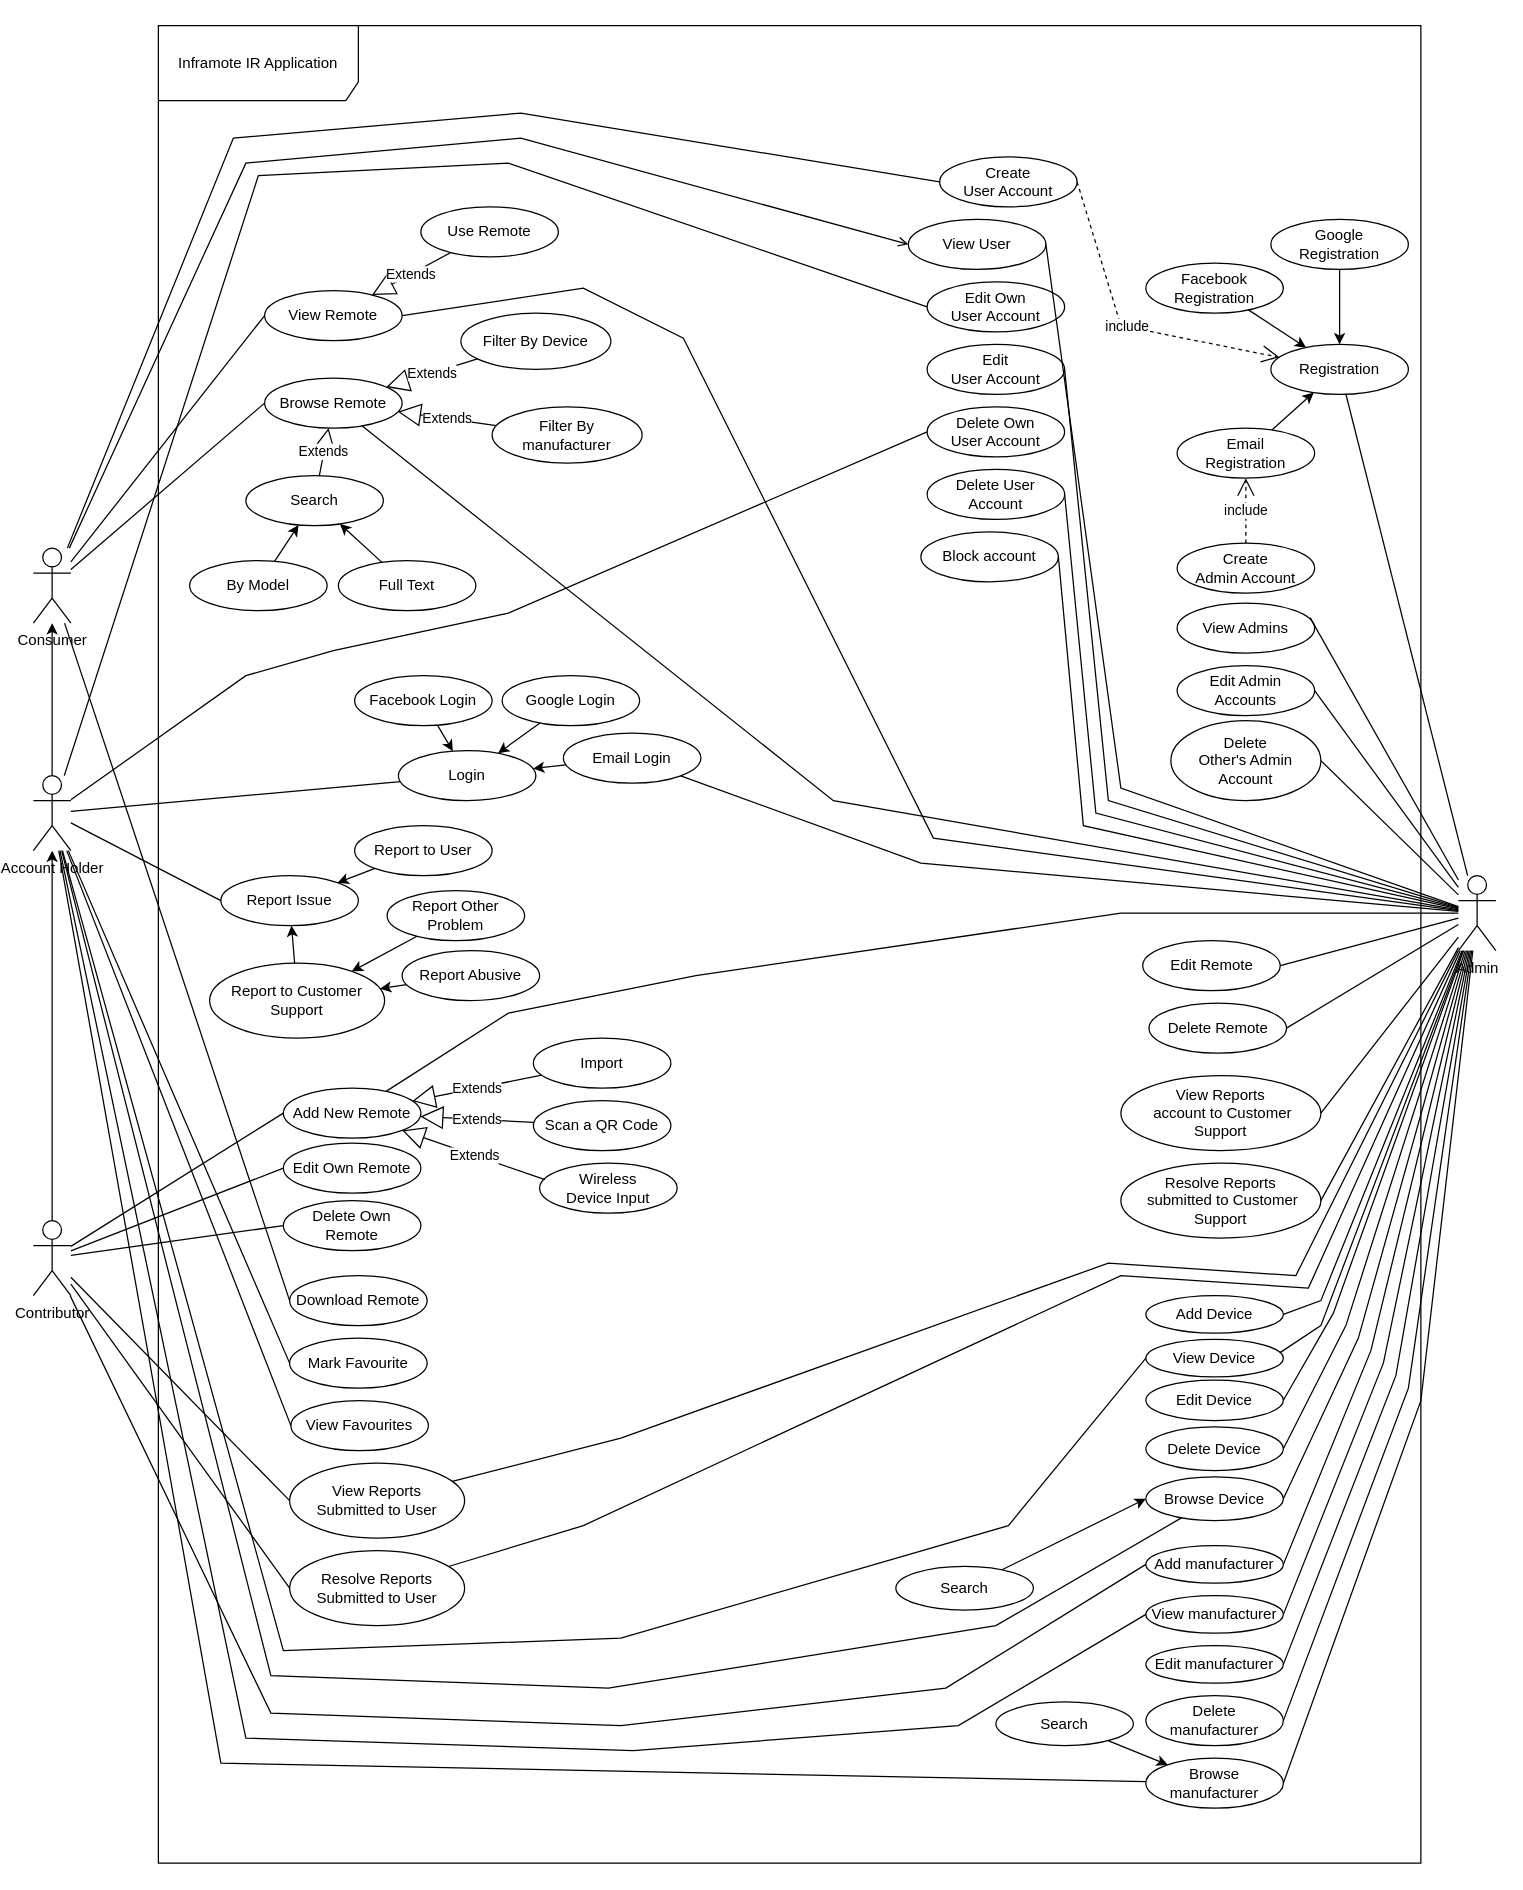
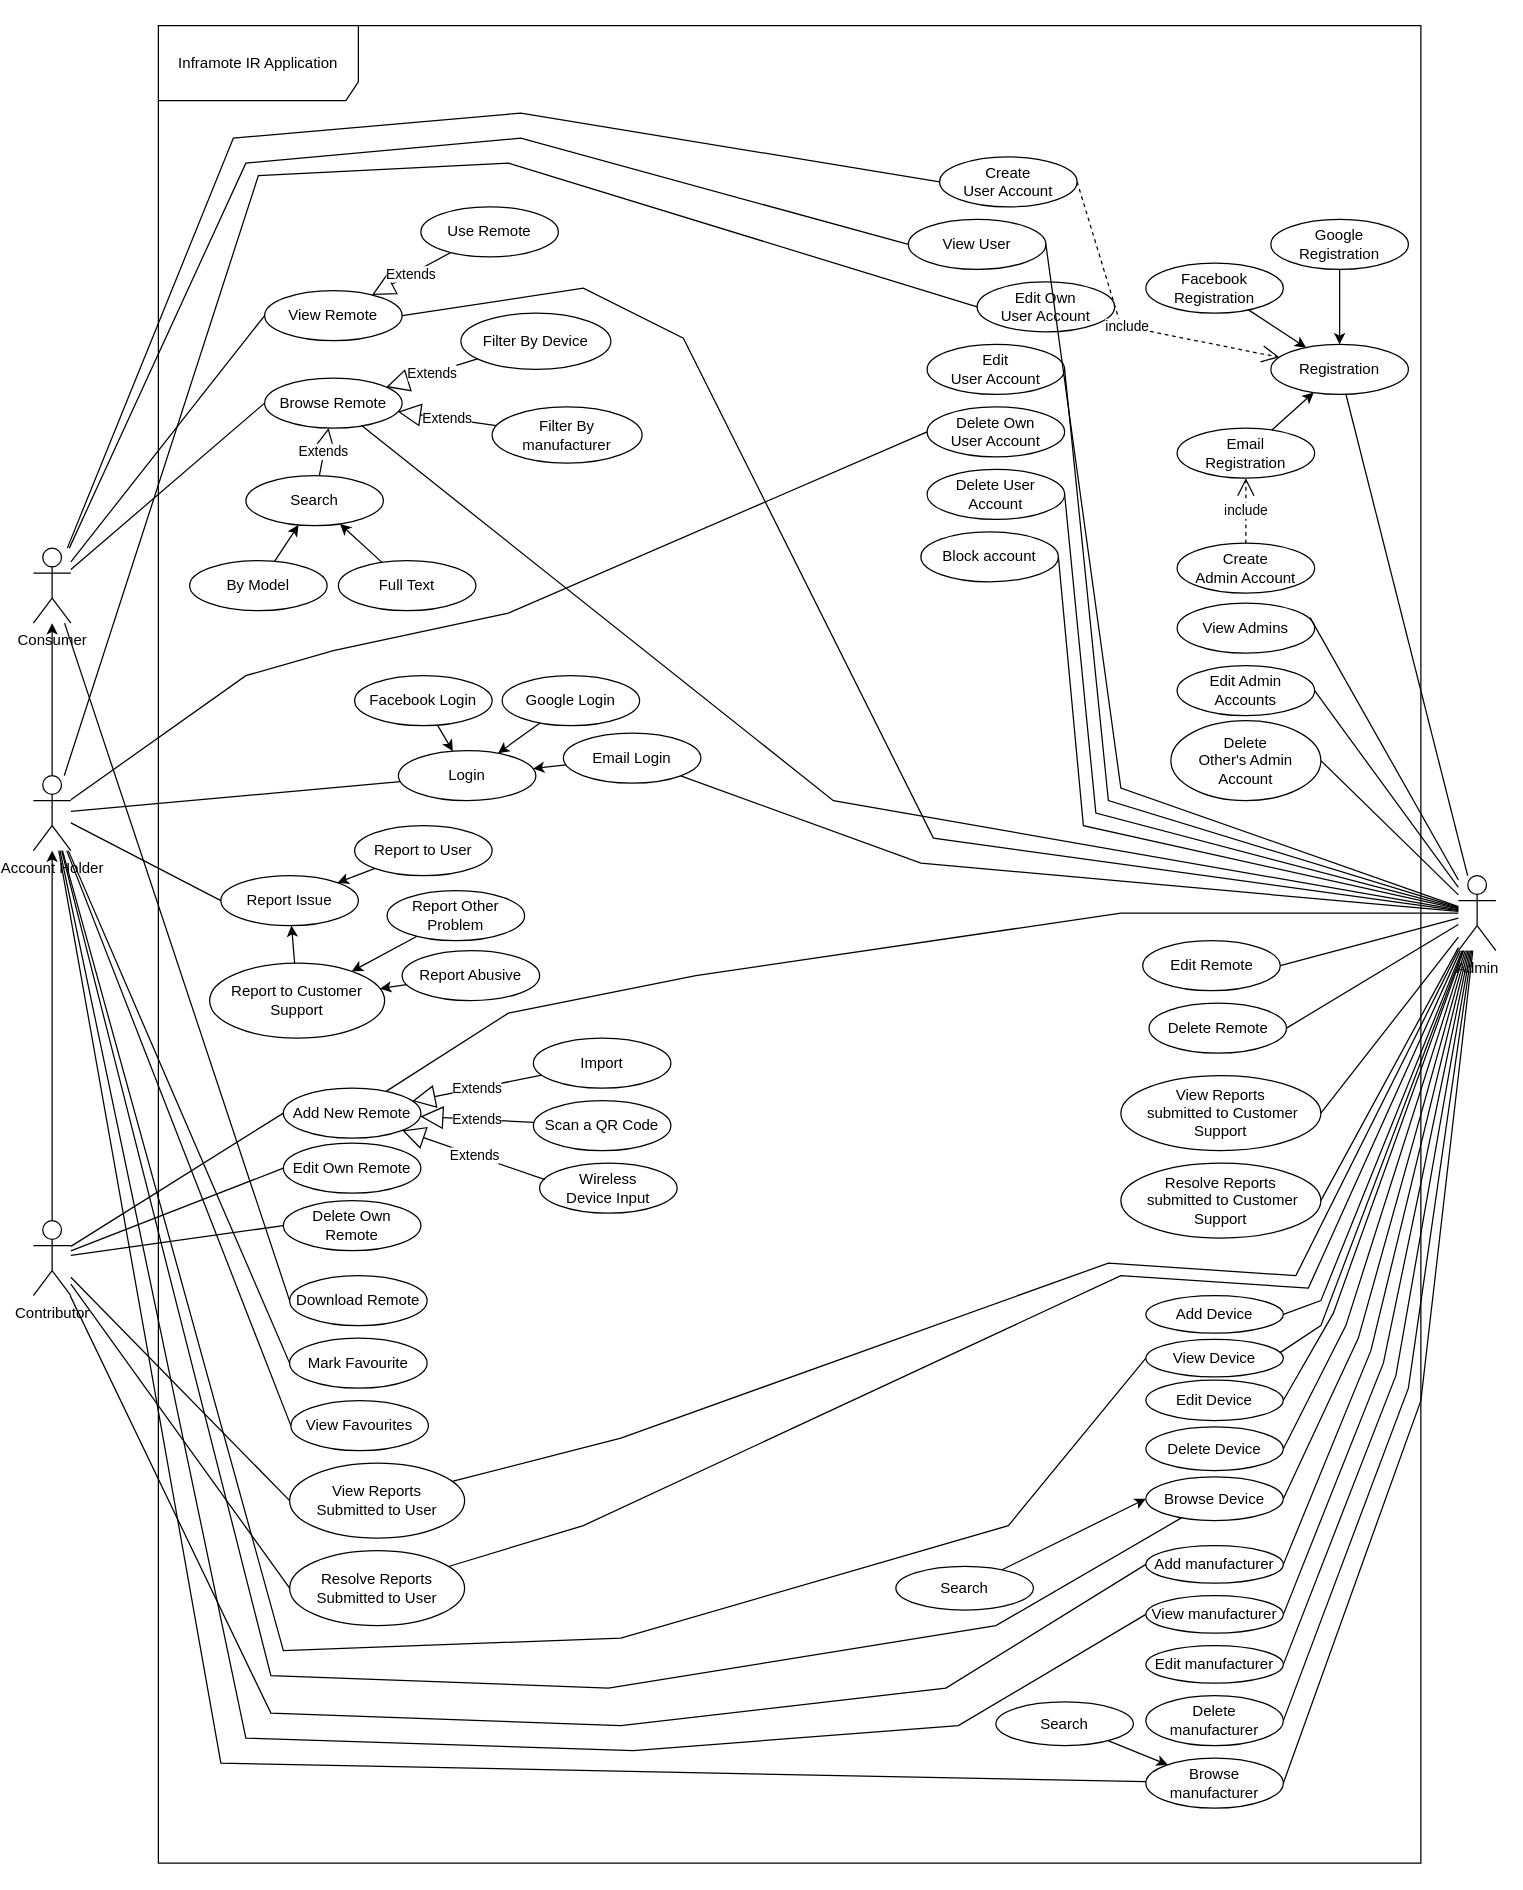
(902, 243) -> (903, 243)
(996, 307) -> (1046, 307)
(1221, 1113) -> (1221, 1113)
